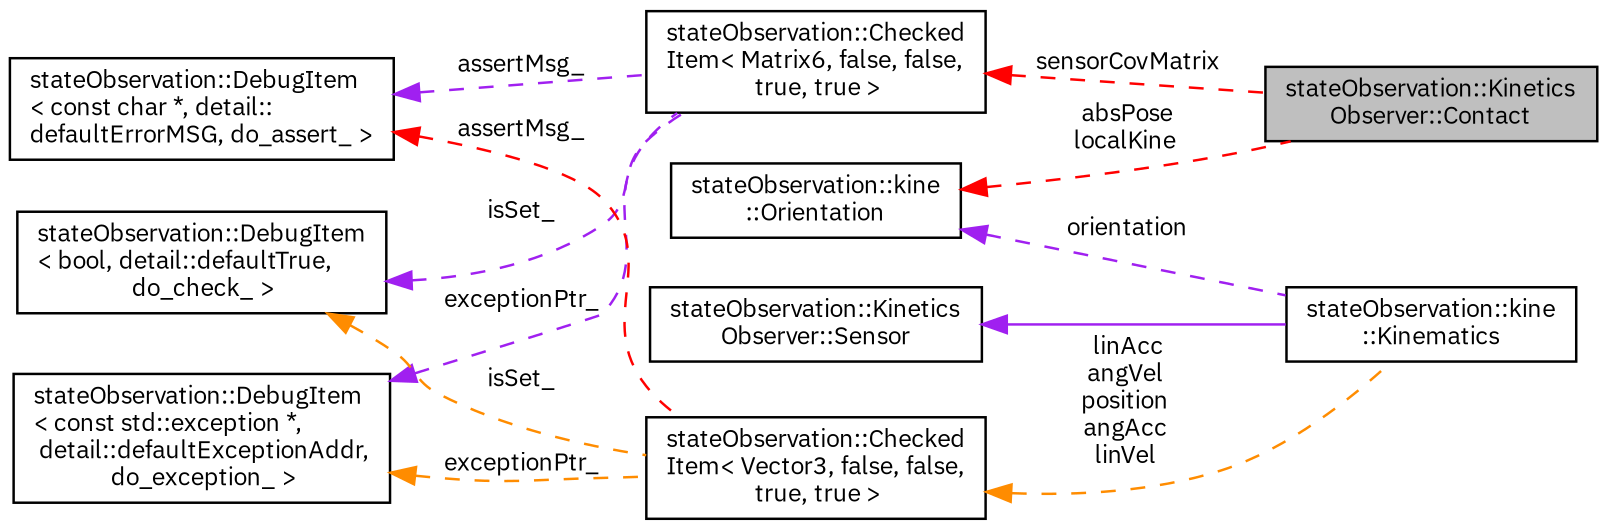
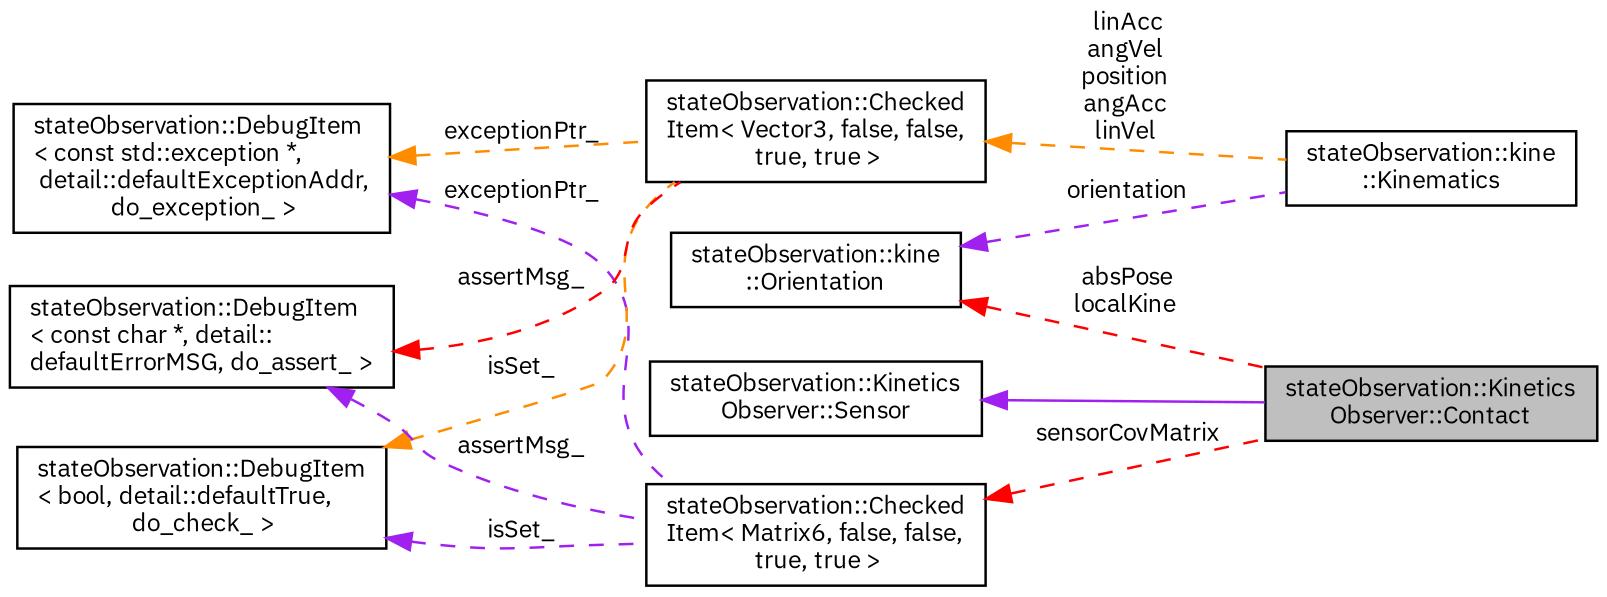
(1146, 324) -> (1136, 401)
